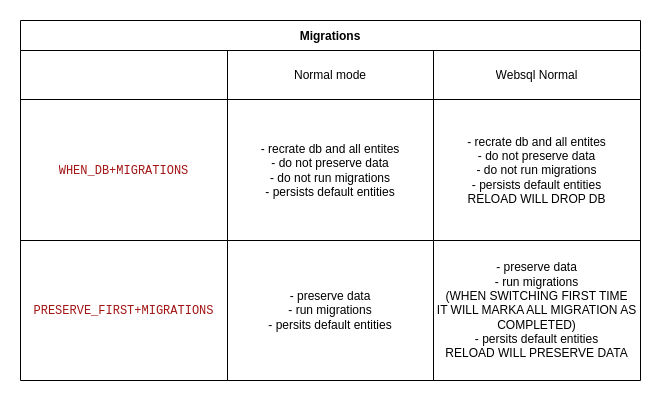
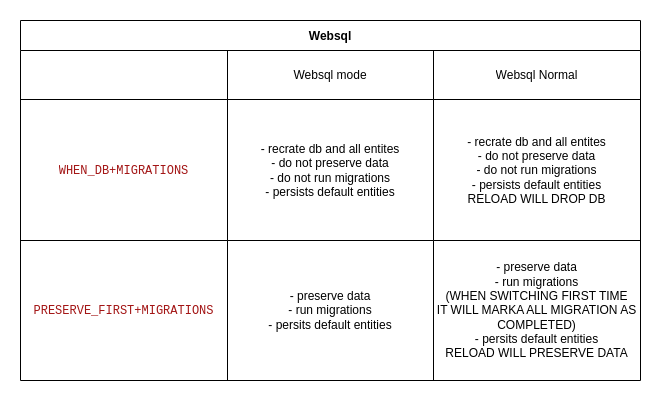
(330, 36) -> (330, 36)
(331, 76) -> (331, 76)
